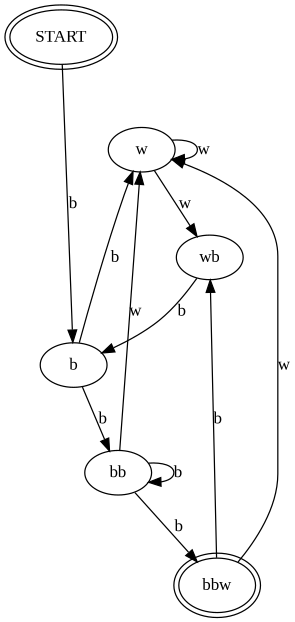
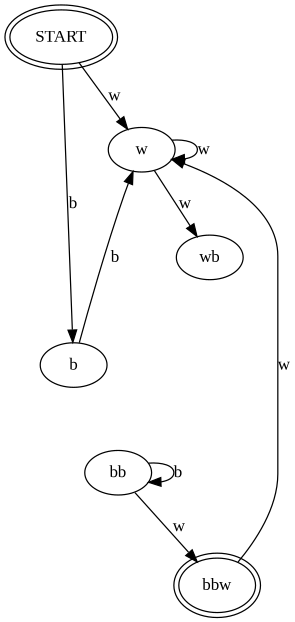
(129, 317) -> (100, 91)
(160, 319) -> none
(94, 413) -> none
(214, 425) -> none
(179, 527) -> (179, 527)
